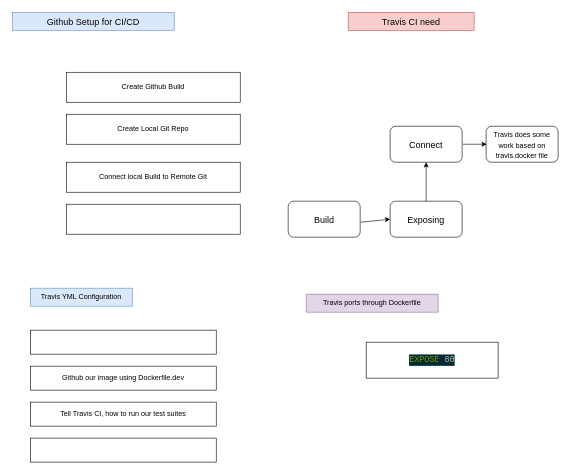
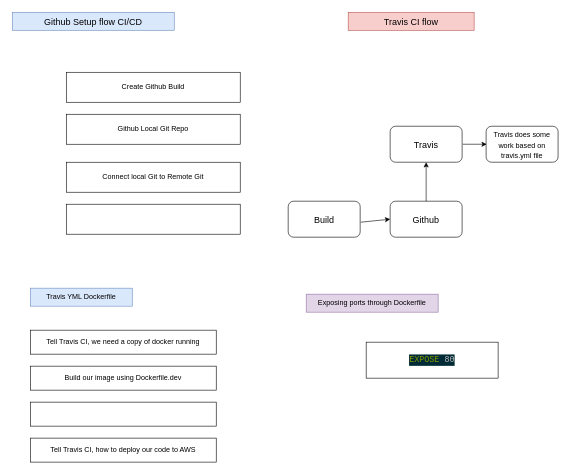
(93, 21) -> (93, 21)
(411, 21) -> (411, 21)
(153, 129) -> (153, 129)
(426, 144) -> (426, 144)
(522, 144) -> (522, 144)
(153, 177) -> (153, 177)
(426, 219) -> (426, 219)
(81, 297) -> (81, 297)
(372, 303) -> (372, 303)
none -> (123, 342)
(123, 378) -> (123, 378)
(123, 414) -> none
none -> (123, 450)
